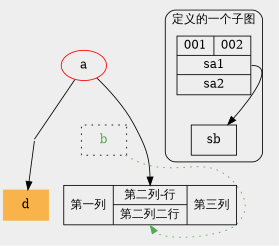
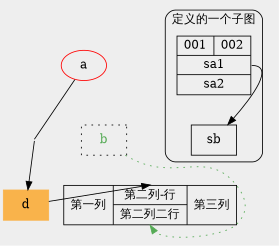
(133, 123) -> (95, 194)
